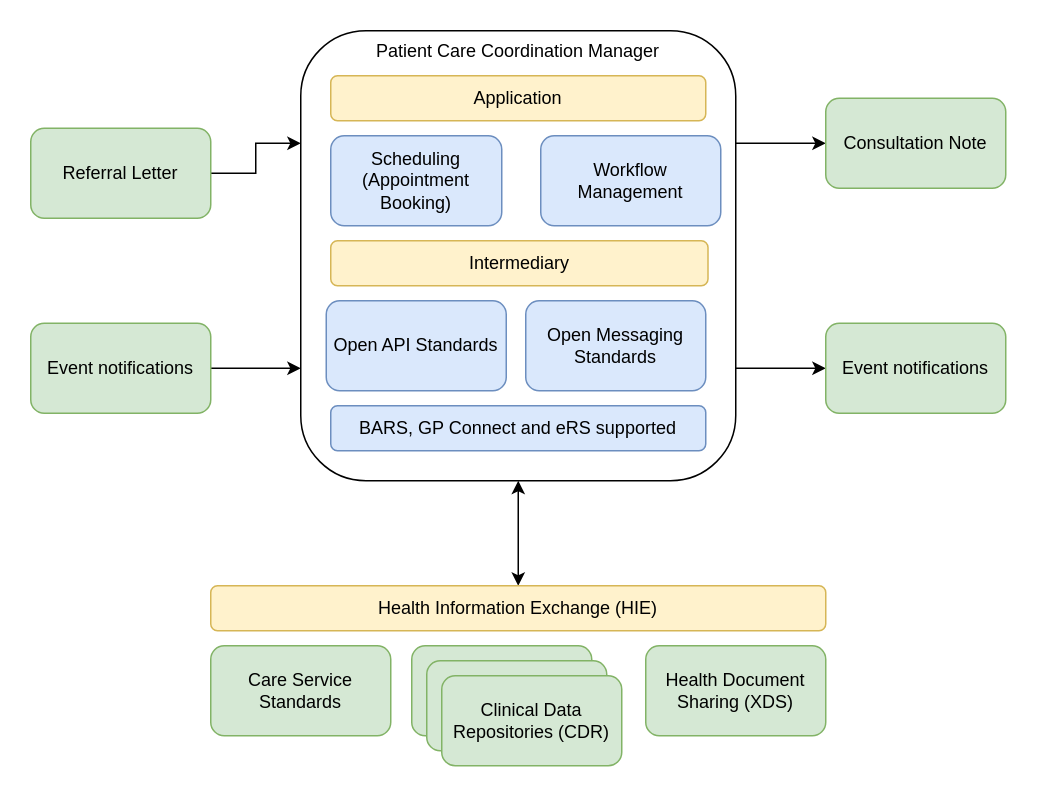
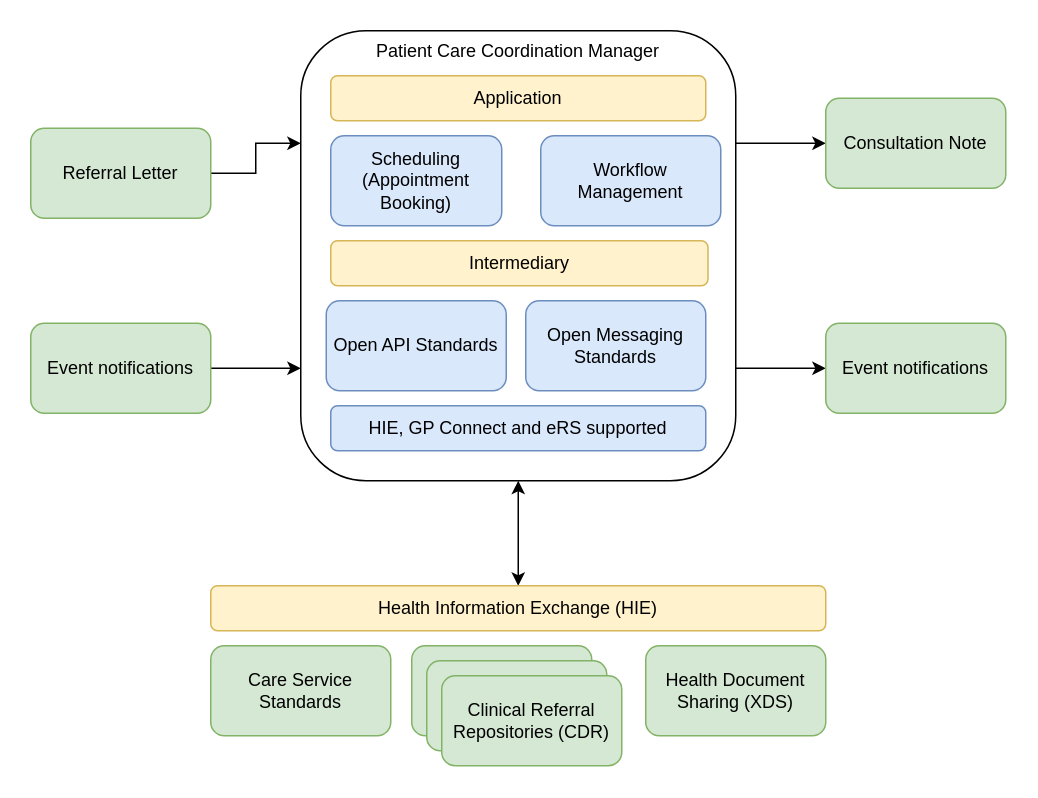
(518, 428) -> (518, 428)
(532, 721) -> (532, 721)
